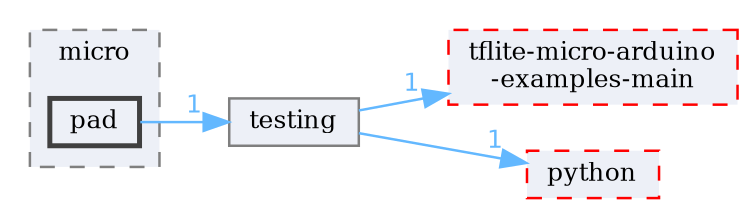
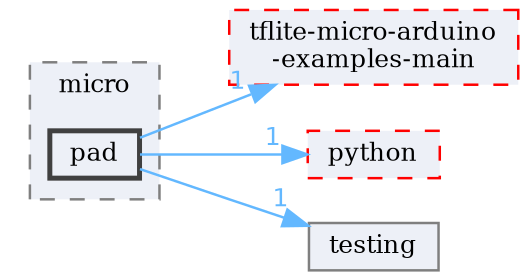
(391, 104) -> (196, 116)
(430, 146) -> (211, 154)
